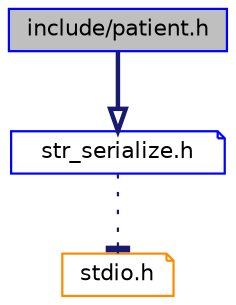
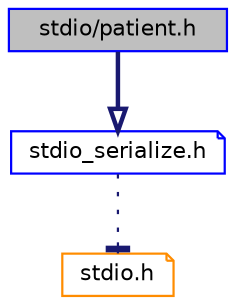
(118, 30) -> (118, 30)
(118, 152) -> (118, 152)
